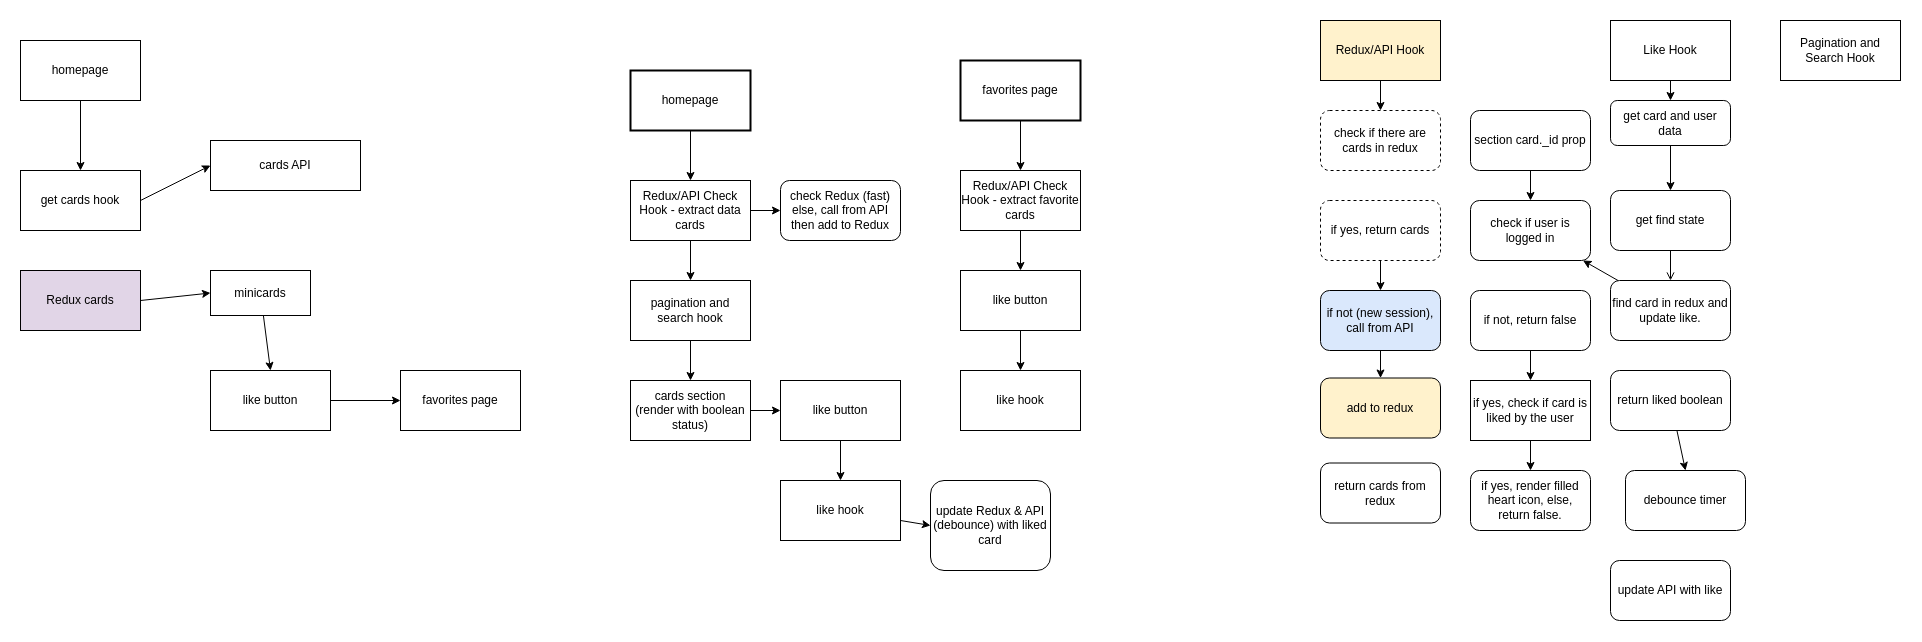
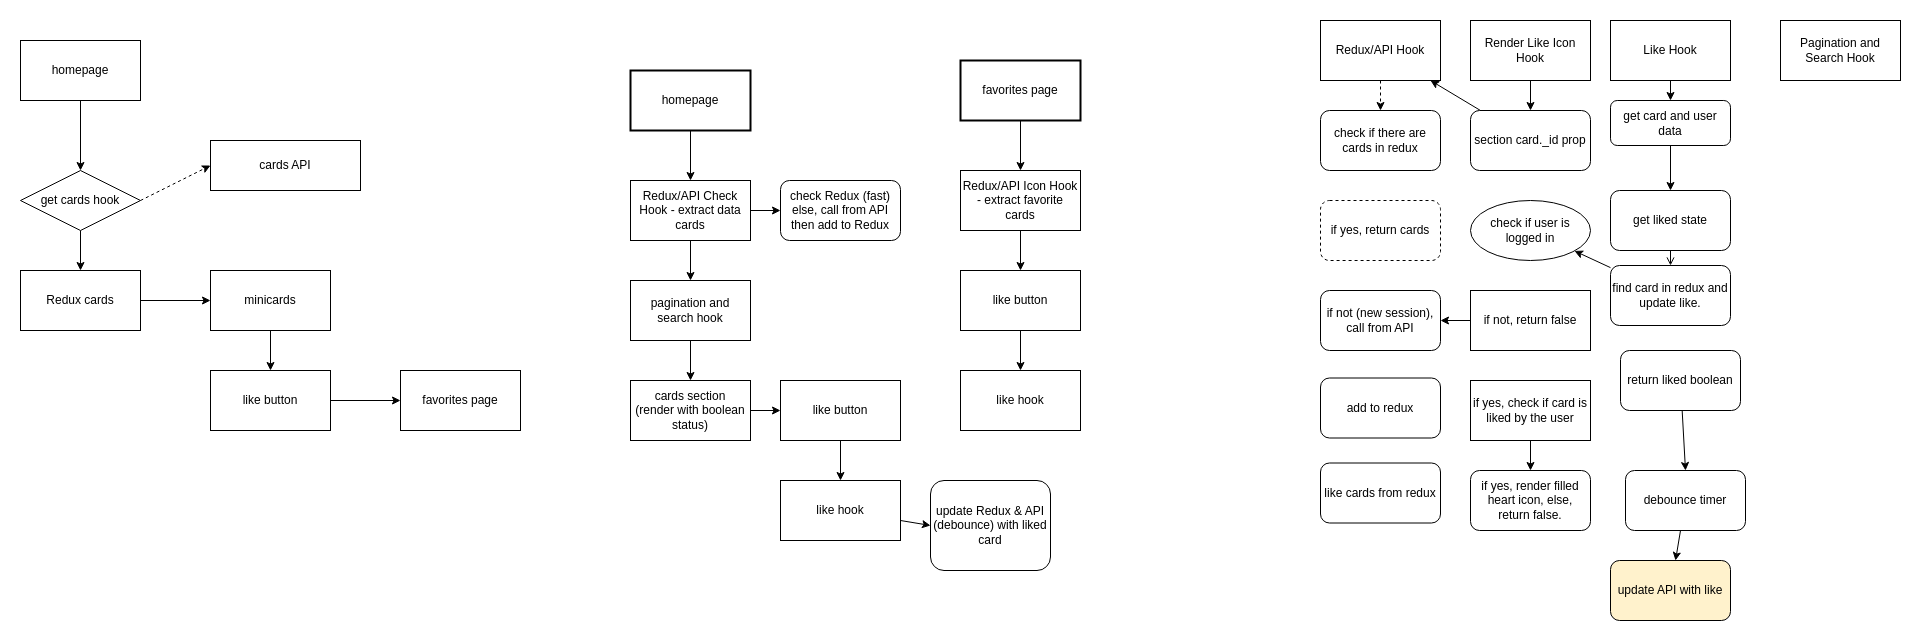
(1381, 51) -> (1381, 51)
none -> (1531, 51)
none -> (1531, 92)
(1381, 93) -> (1381, 93)
(1381, 141) -> (1381, 141)
(1531, 182) -> (1459, 97)
(172, 185) -> (172, 185)
(81, 201) -> (81, 201)
(1021, 201) -> (1021, 201)
(1671, 221) -> (1671, 221)
(1531, 231) -> (1531, 231)
none -> (81, 247)
(1381, 272) -> none
(261, 293) -> (271, 301)
(81, 301) -> (81, 301)
(1671, 311) -> (1671, 296)
(1381, 321) -> (1381, 321)
(1531, 321) -> (1531, 321)
(1381, 361) -> none
(1531, 362) -> (1459, 321)
(1671, 401) -> (1681, 381)
(1381, 408) -> (1381, 408)
(1381, 494) -> (1381, 494)
none -> (1679, 542)
(1671, 591) -> (1671, 591)
